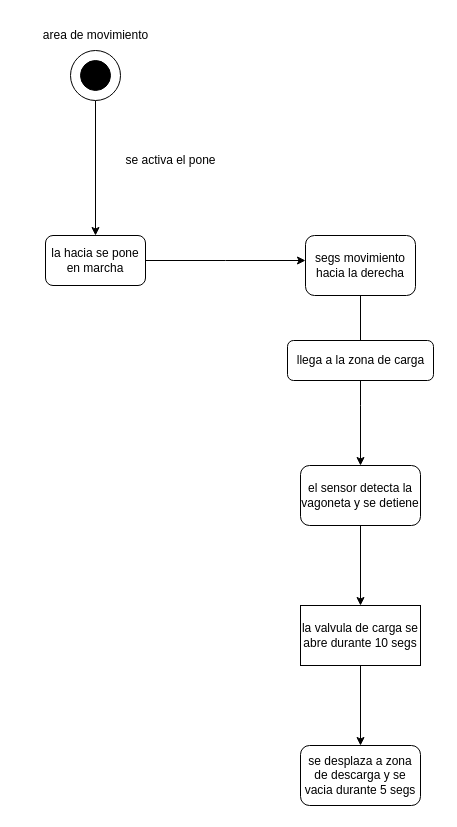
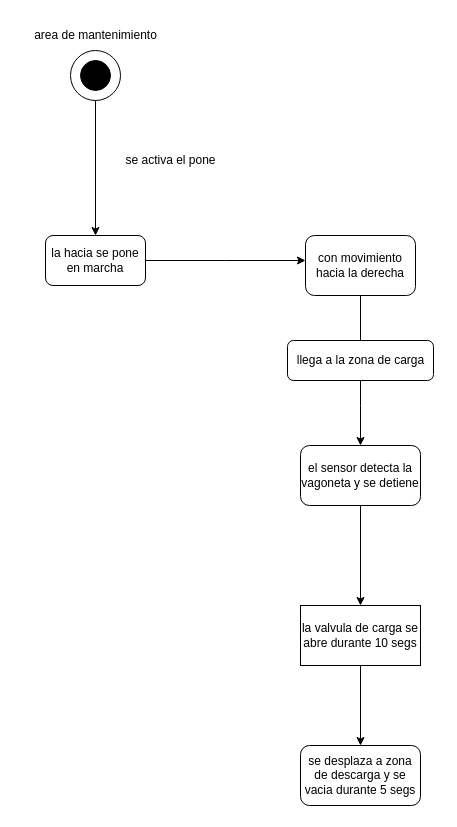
(96, 36) -> (96, 36)
(361, 266) -> (361, 266)
(361, 496) -> (361, 476)
